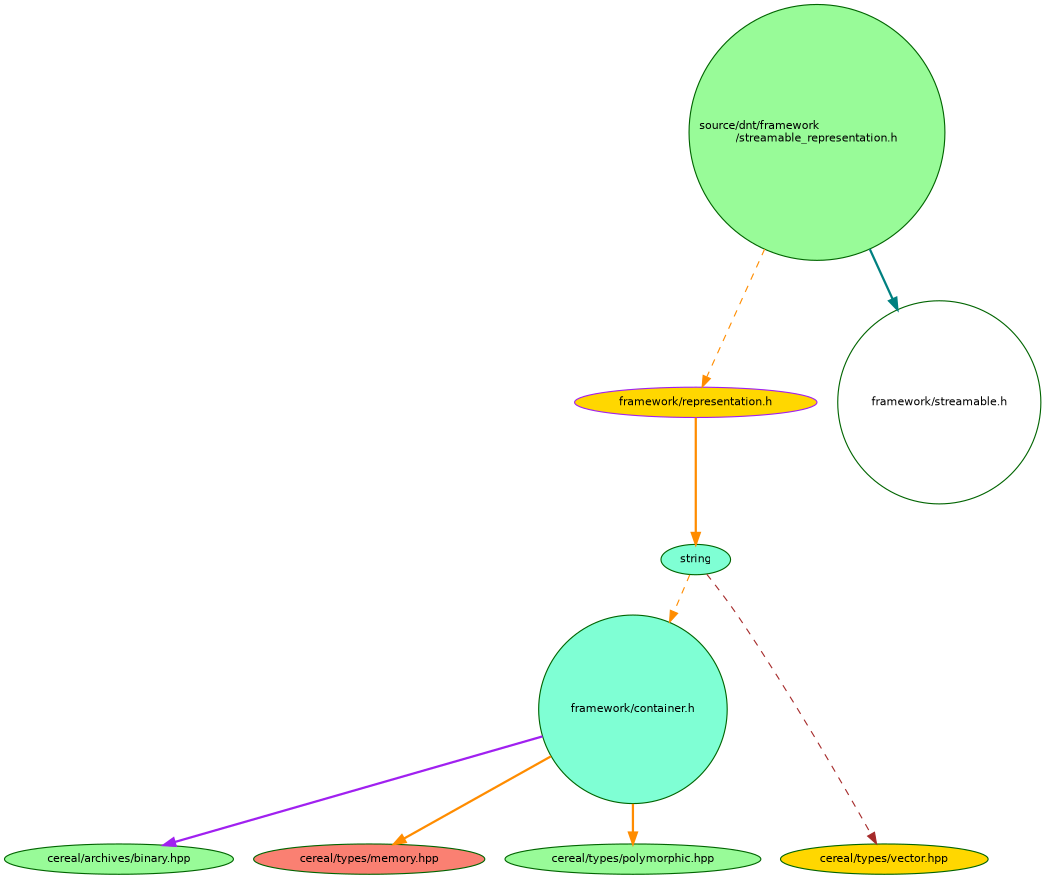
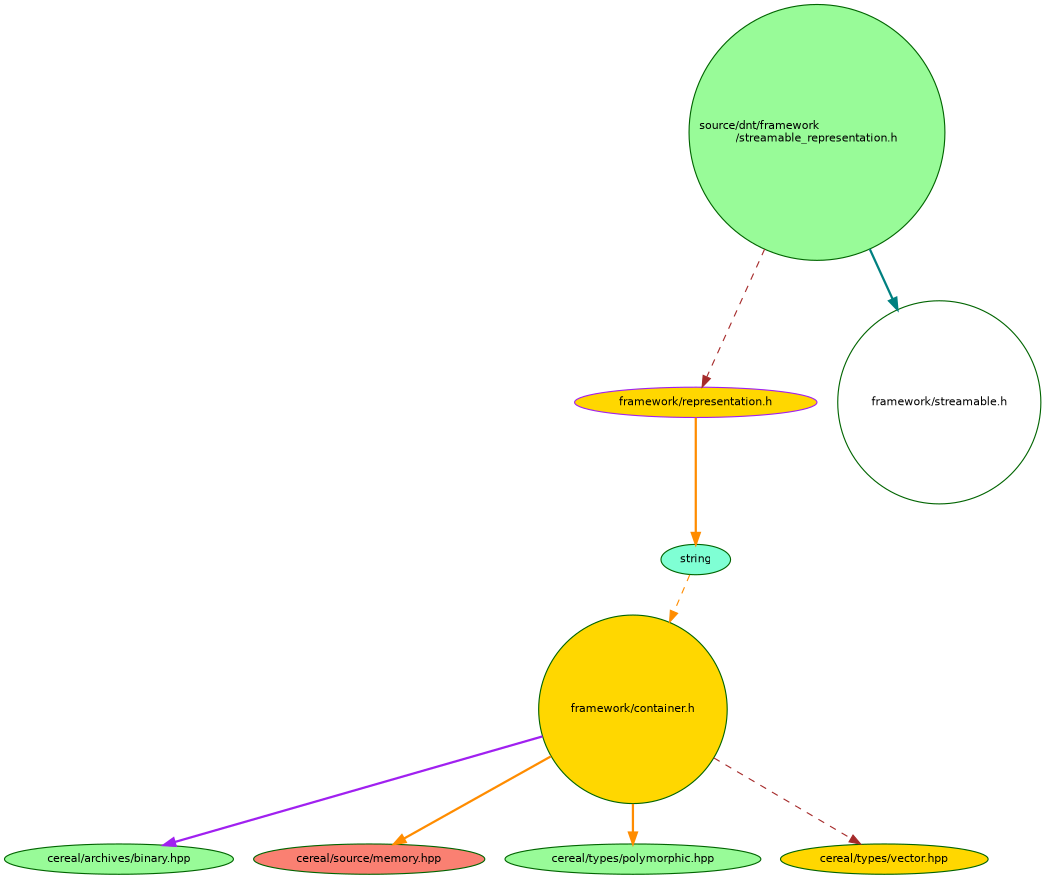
(736, 313) -> (736, 313)
(793, 701) -> (782, 798)
(633, 709) -> (633, 709)
(369, 859) -> (369, 859)
